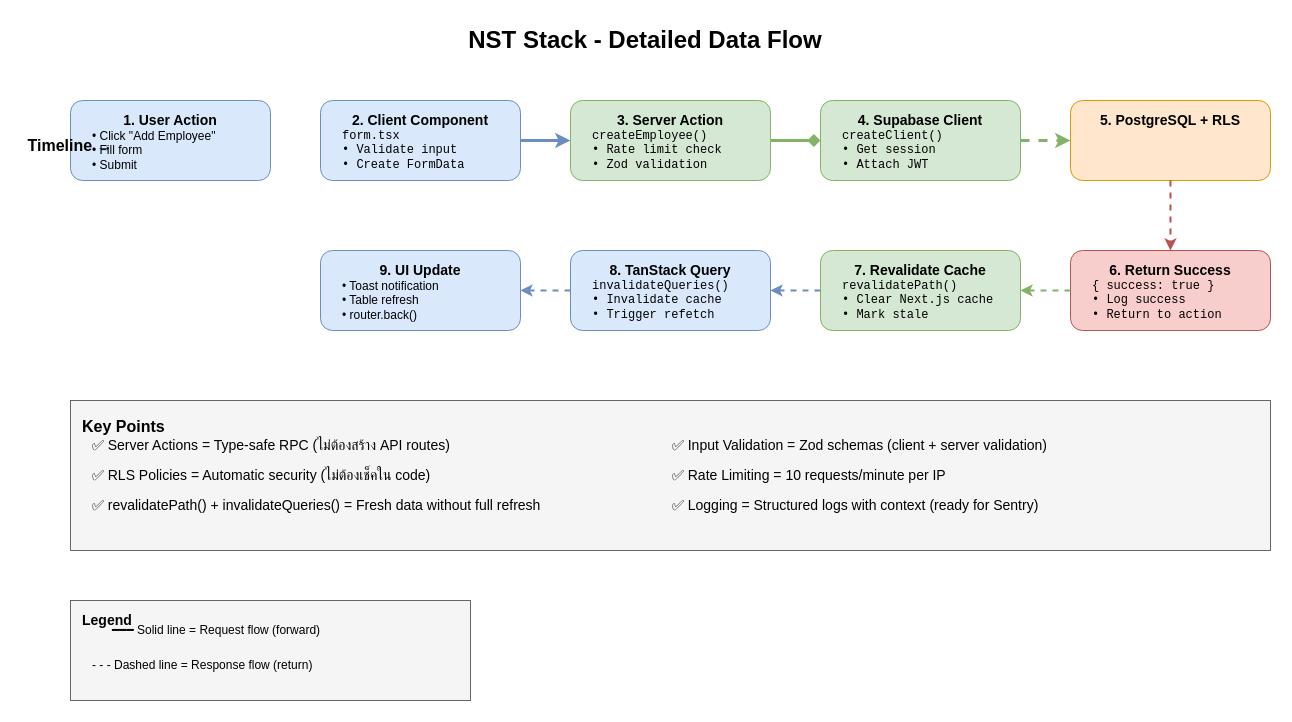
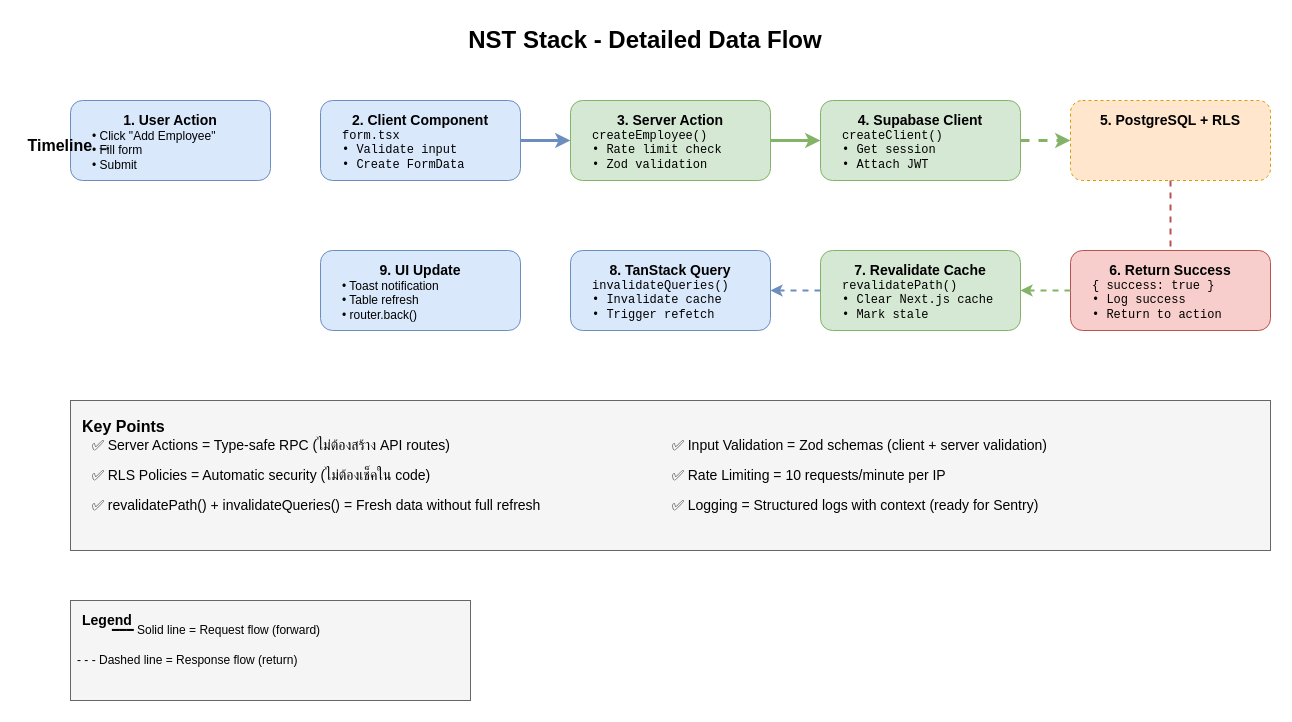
(807, 141) -> (808, 141)
(1171, 141) -> (1171, 141)
(1171, 240) -> (1171, 244)
(551, 291) -> none
(266, 666) -> (251, 661)
